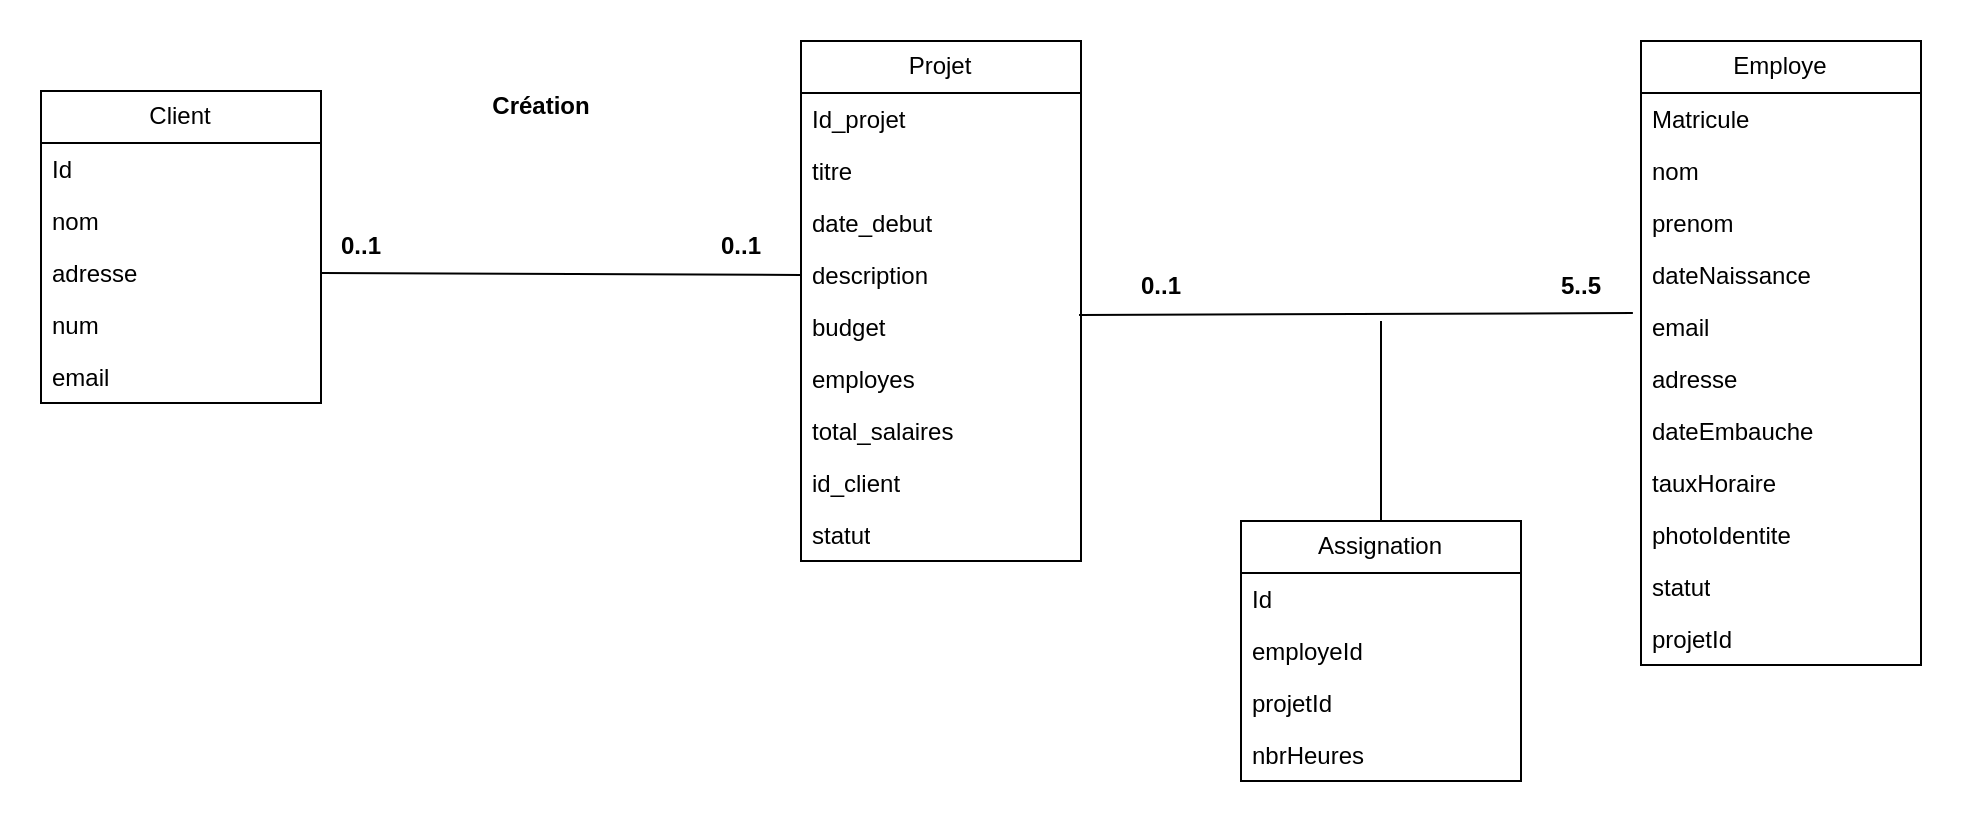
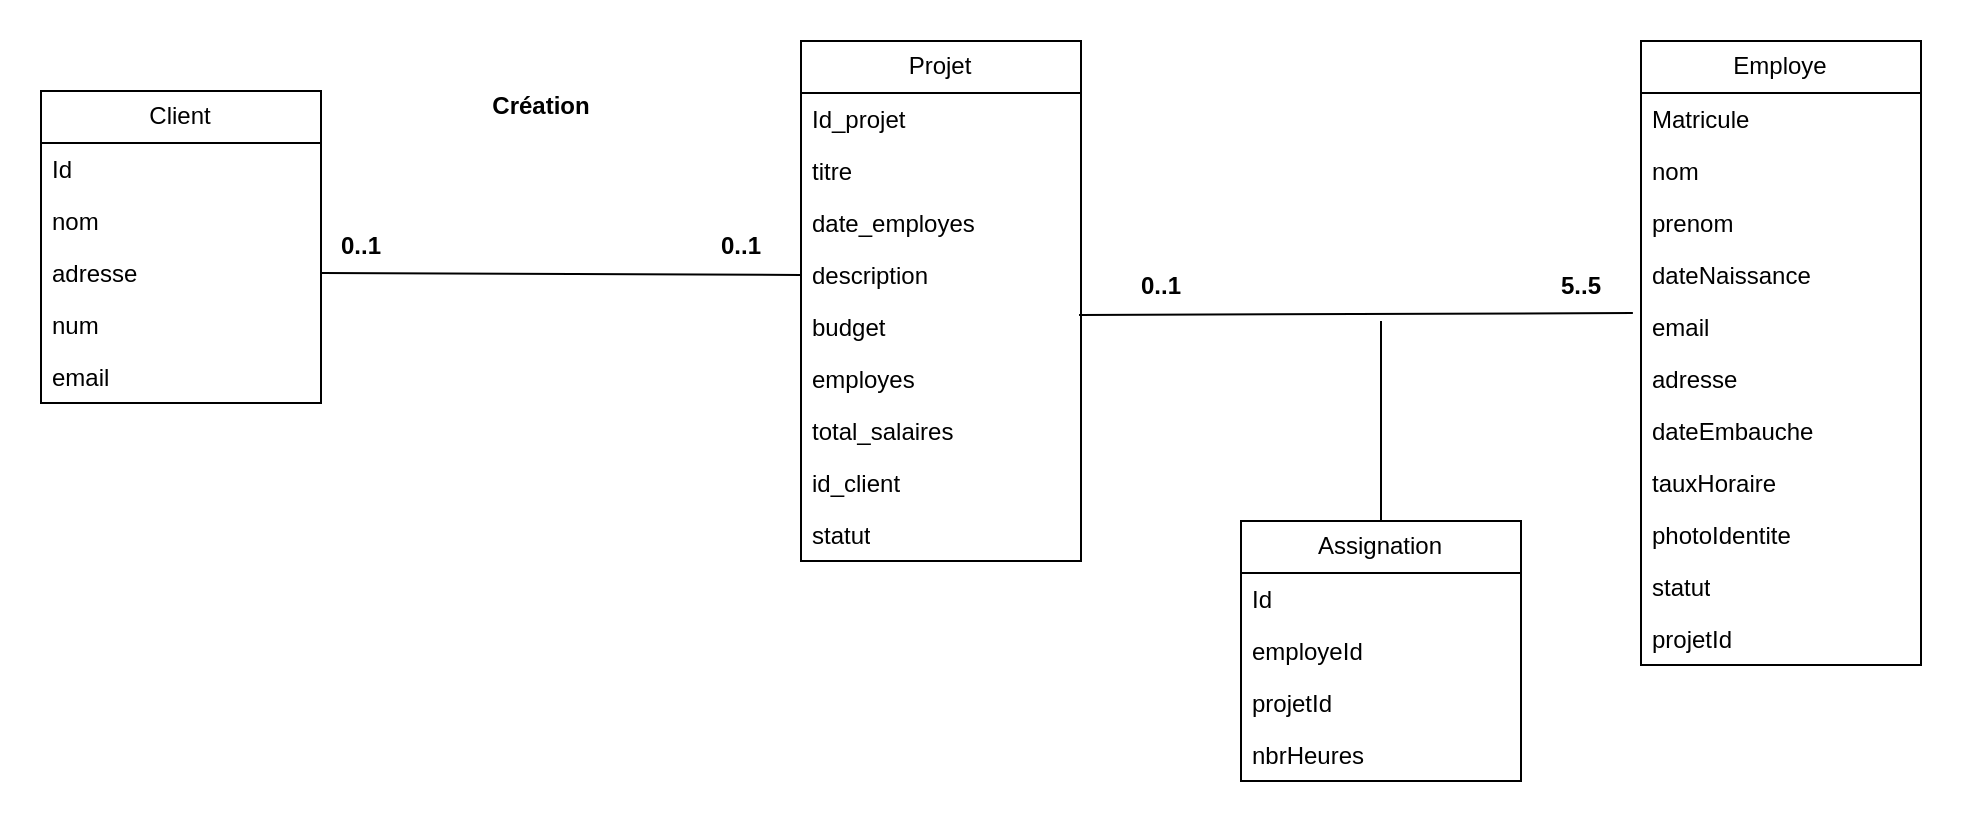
(880, 225) -> (897, 225)
